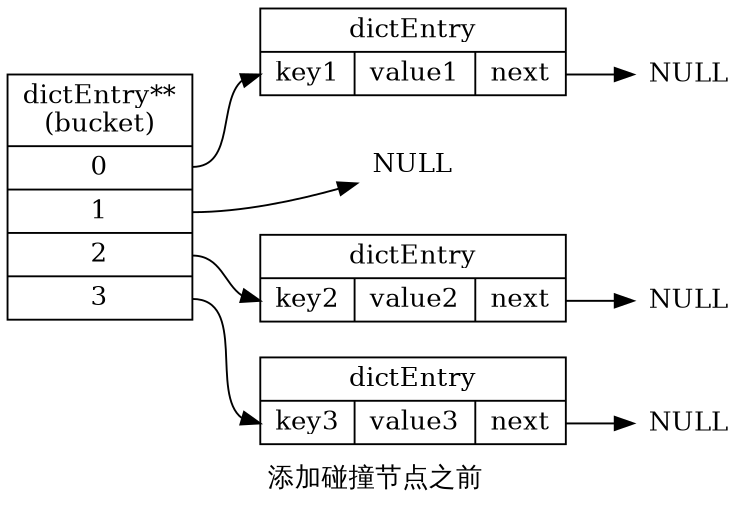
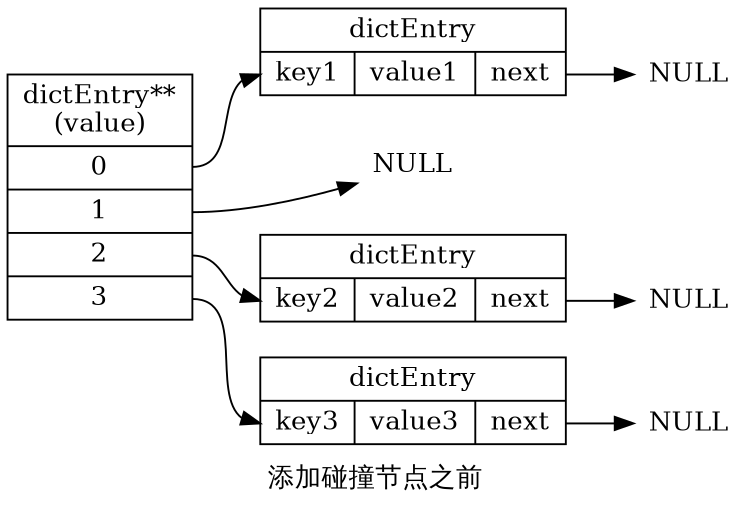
(100, 124) -> (100, 124)
